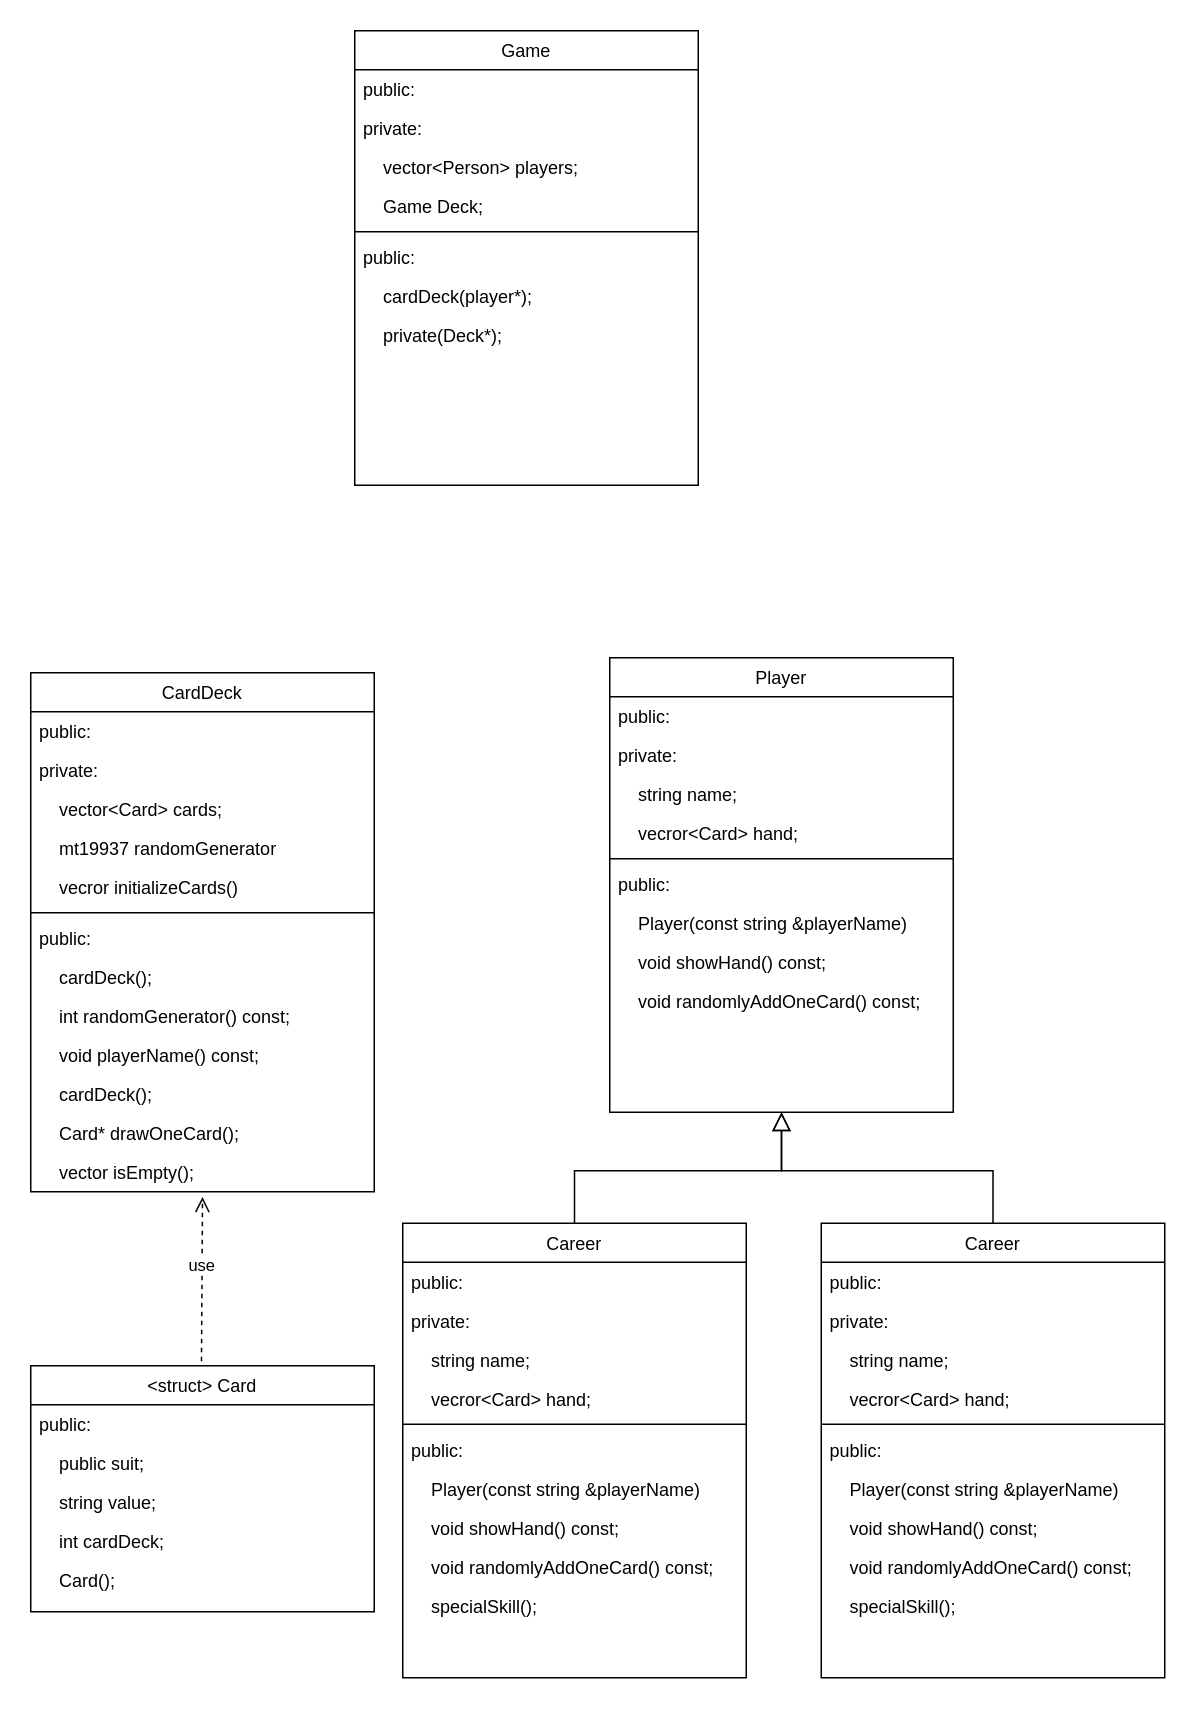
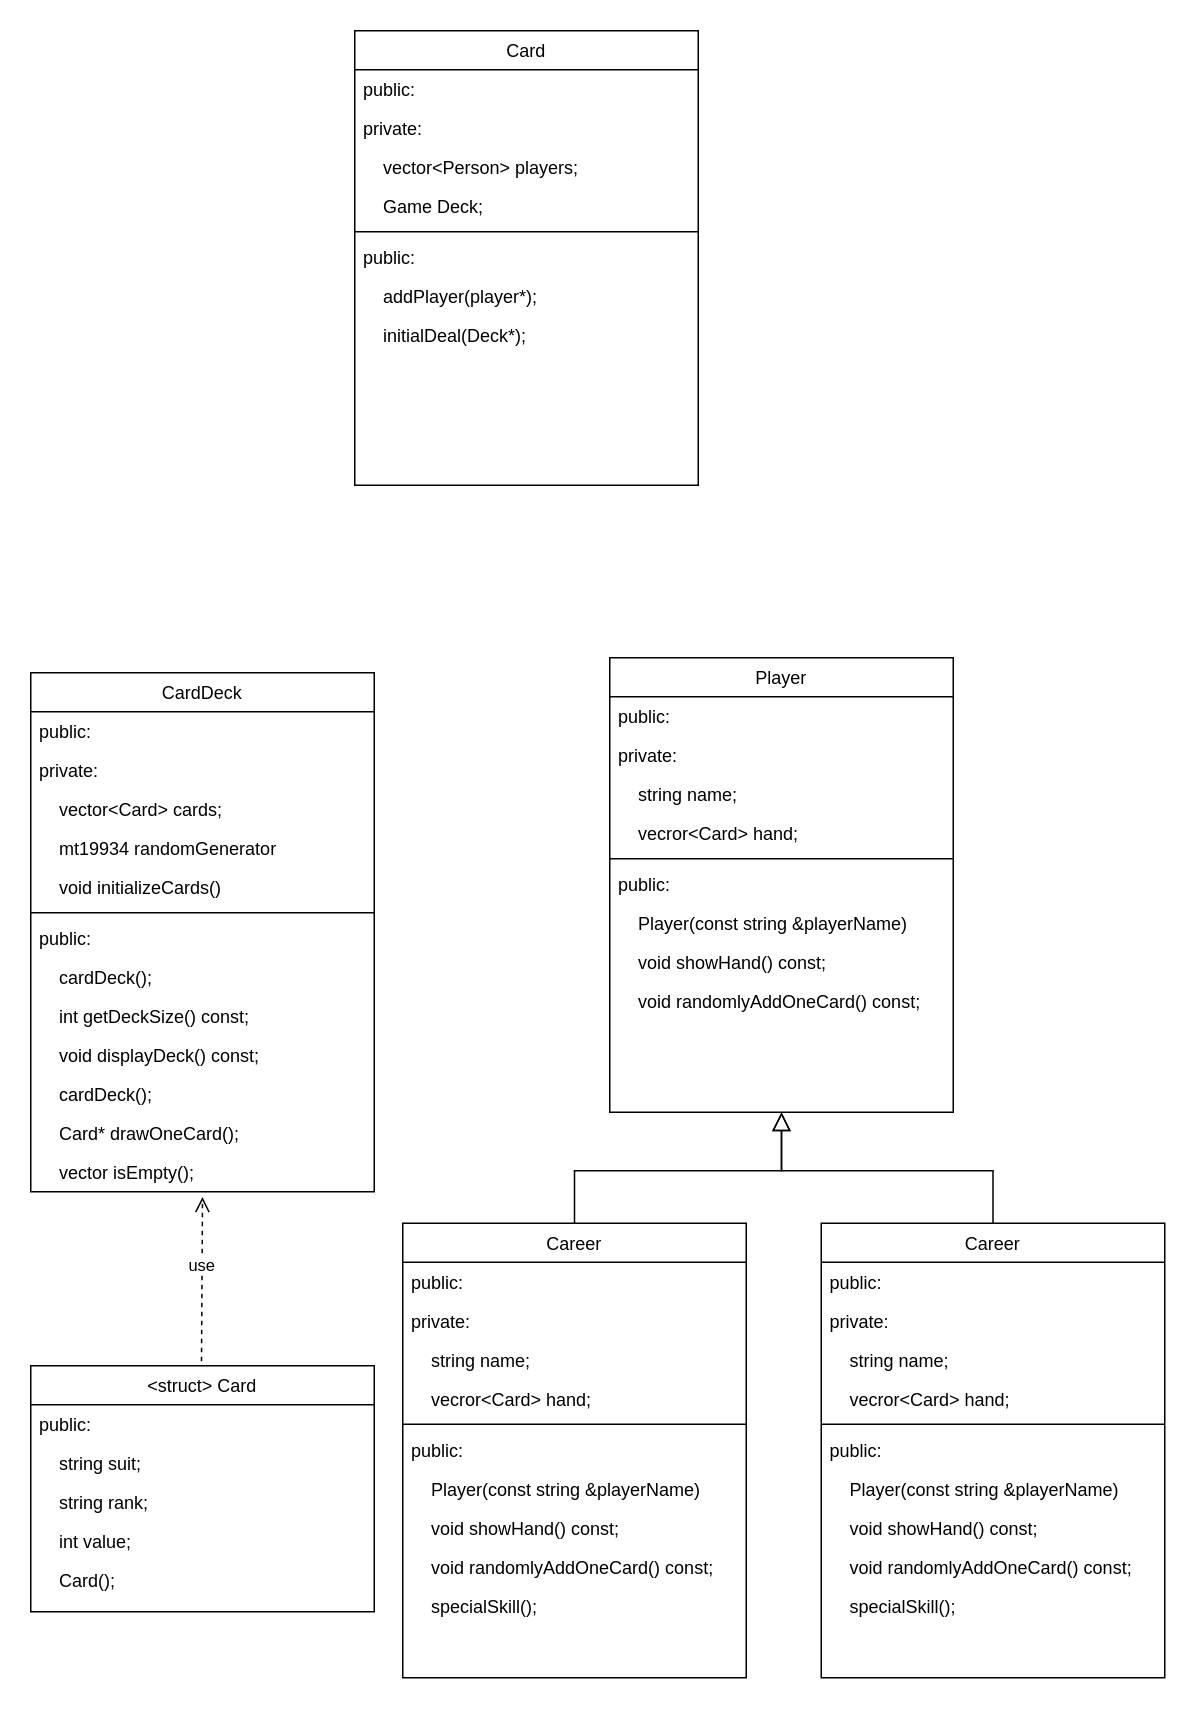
(526, 51) -> (526, 51)
(449, 297) -> (452, 297)
(434, 336) -> (445, 336)
(153, 849) -> (153, 849)
(146, 888) -> (134, 888)
(171, 1017) -> (148, 1017)
(148, 1056) -> (151, 1056)
(88, 1464) -> (90, 1464)
(95, 1503) -> (92, 1503)
(98, 1542) -> (80, 1542)
